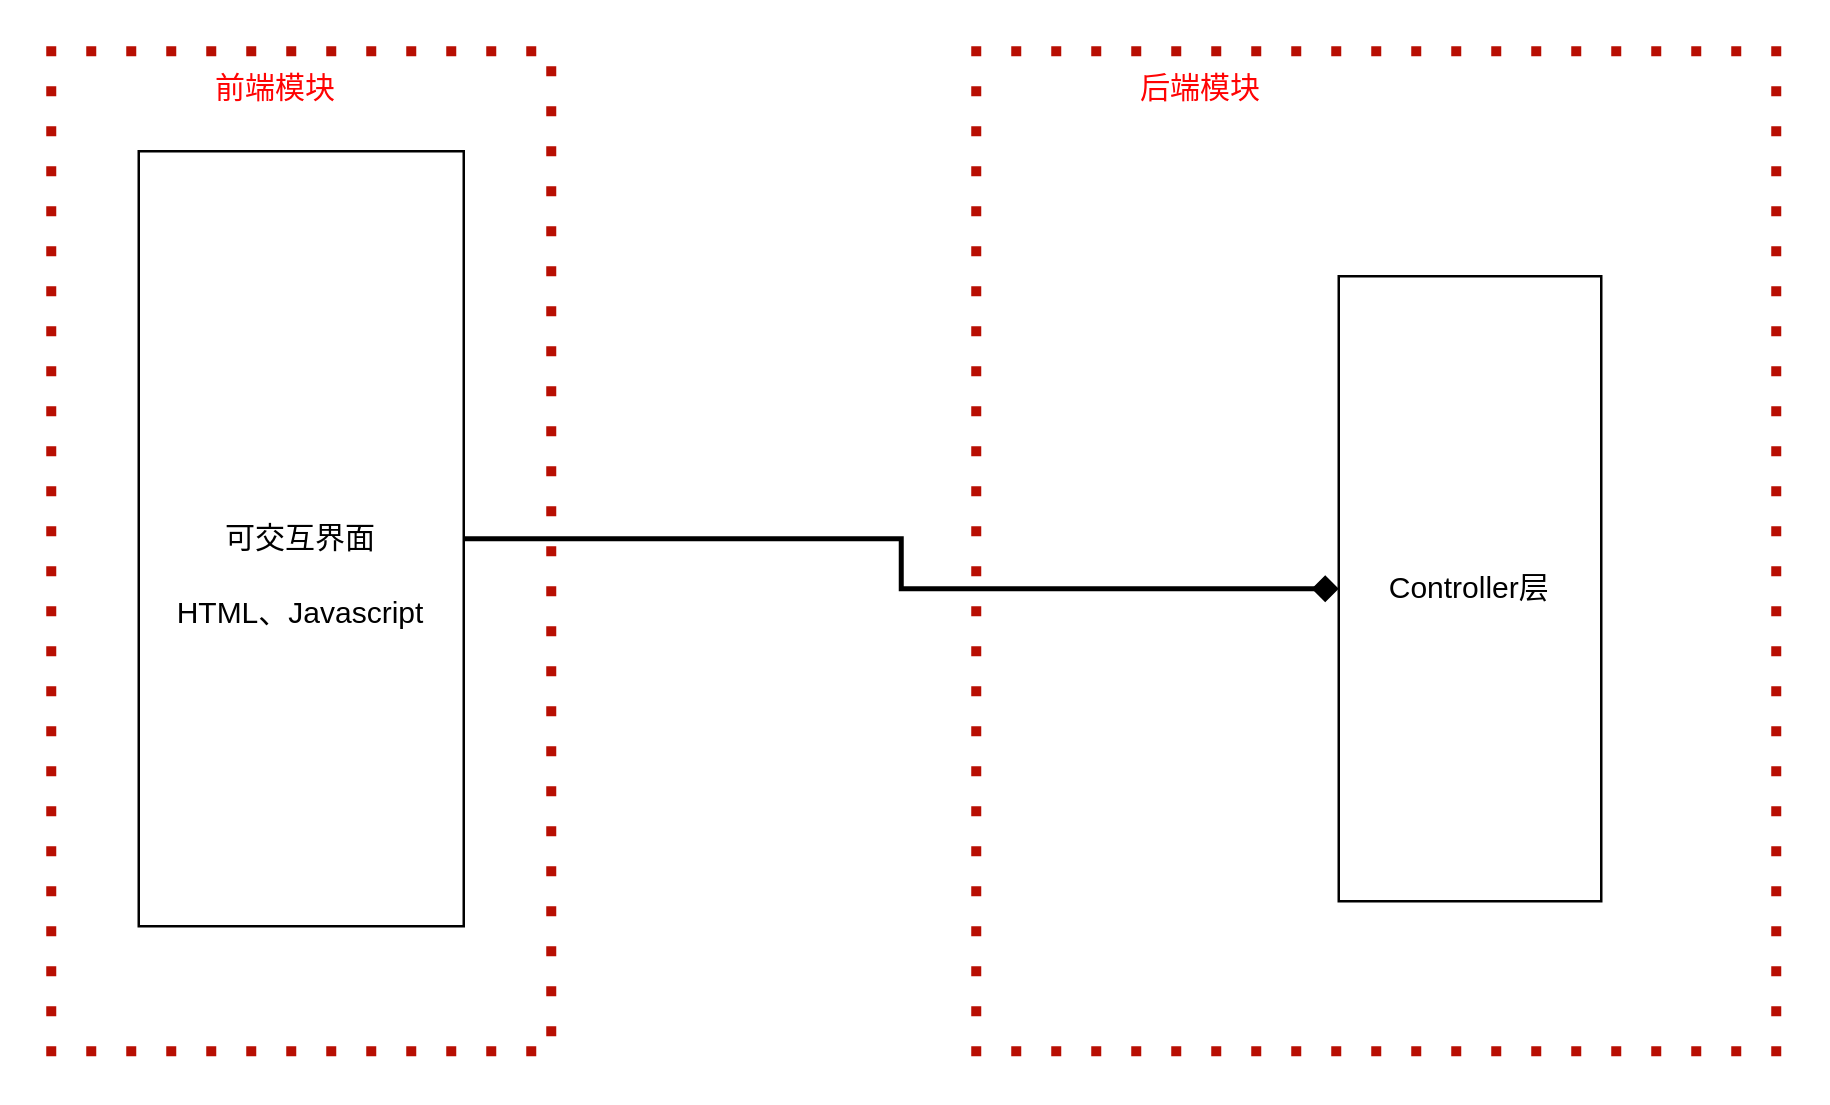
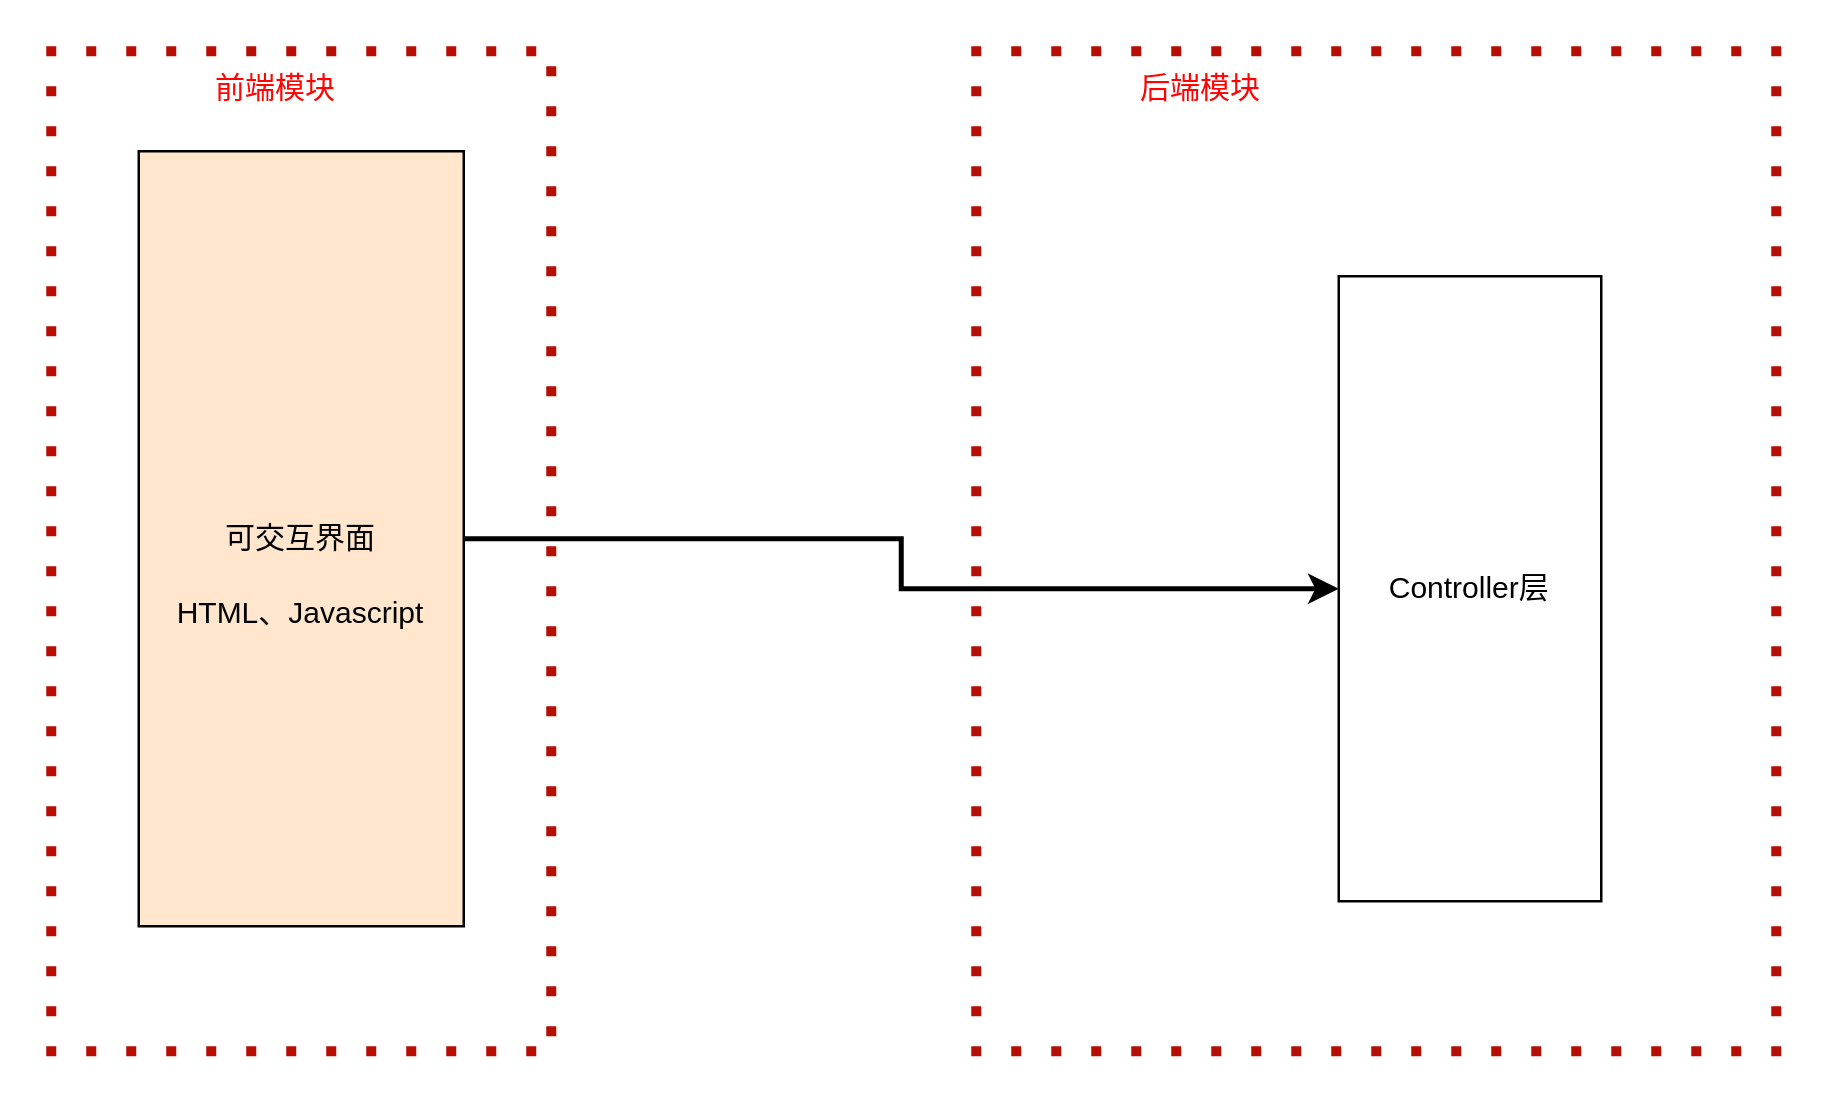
(301, 539) -> (301, 539)
(1313, 589) -> (1314, 589)
